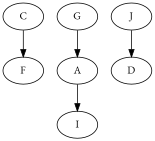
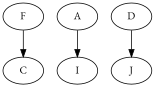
(77, 17) -> none
(23, 40) -> (23, 40)
(131, 40) -> (131, 40)
